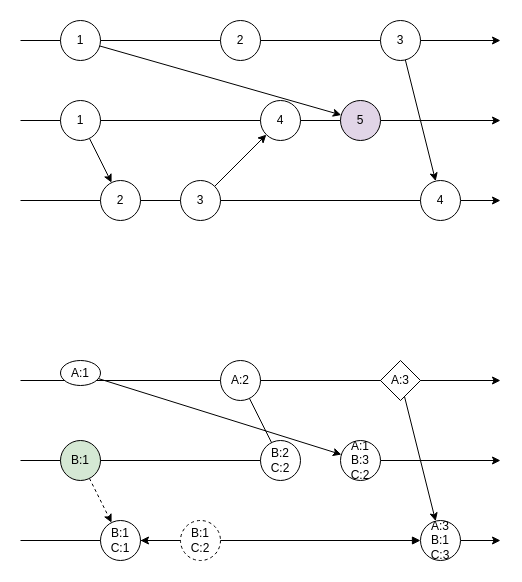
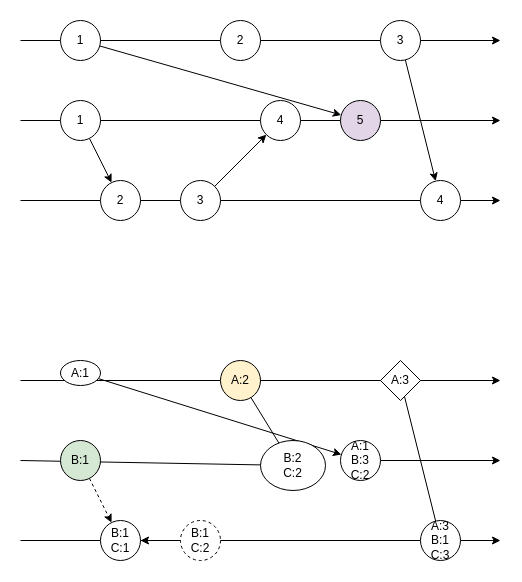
(241, 381) -> (241, 381)
(281, 461) -> (293, 466)
(434, 513) -> (434, 516)
(411, 541) -> (414, 541)
